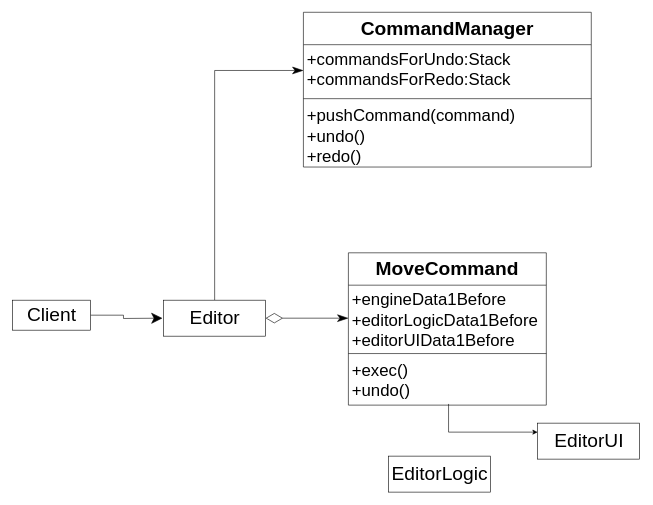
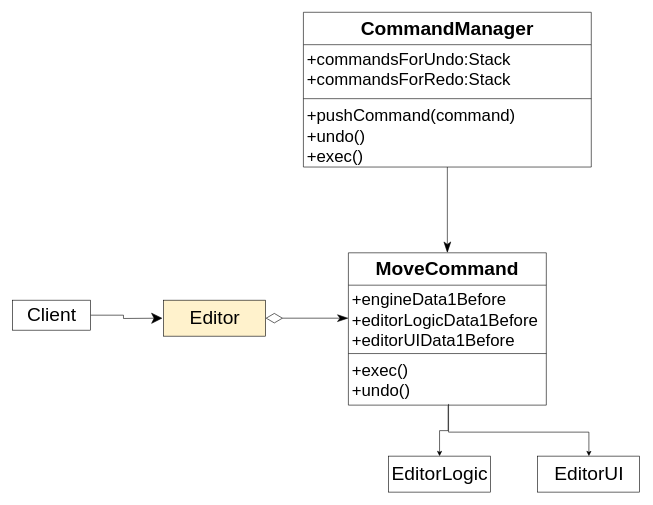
(405, 116) -> (405, 116)
(215, 146) -> none
none -> (447, 206)
(215, 318) -> (215, 318)
none -> (440, 438)
(589, 441) -> (589, 474)
